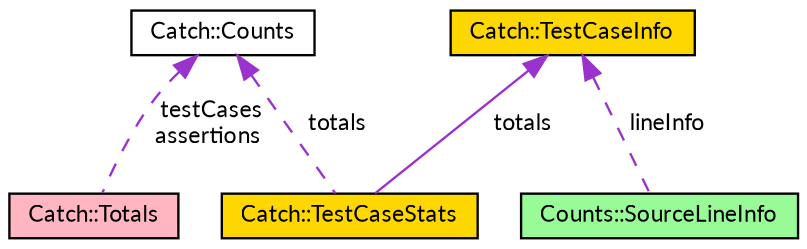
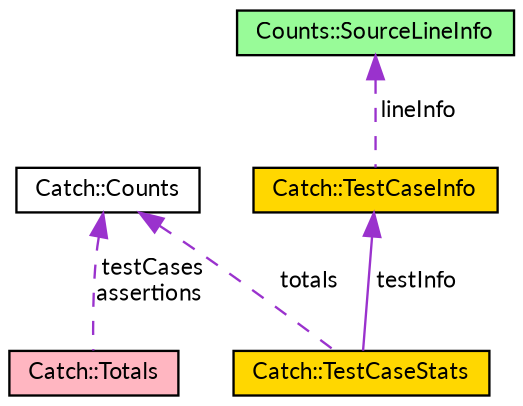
(521, 124) -> (414, 282)
(621, 135) -> (376, 124)
